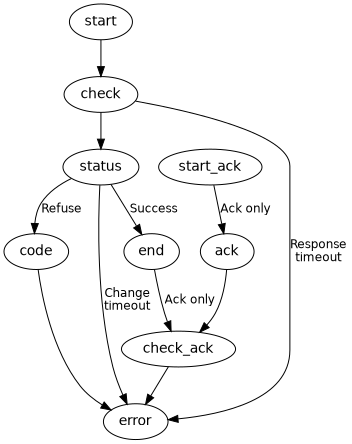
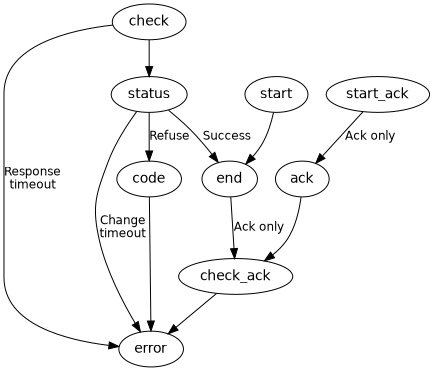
(101, 53) -> (266, 136)
